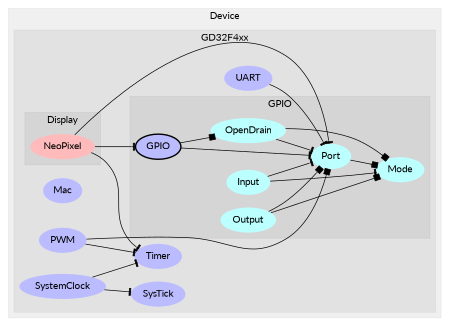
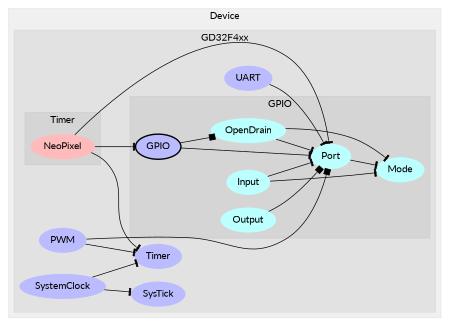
(63, 121) -> (63, 121)
(338, 134) -> (338, 134)
(362, 162) -> (362, 162)
(63, 191) -> none
(324, 195) -> none
